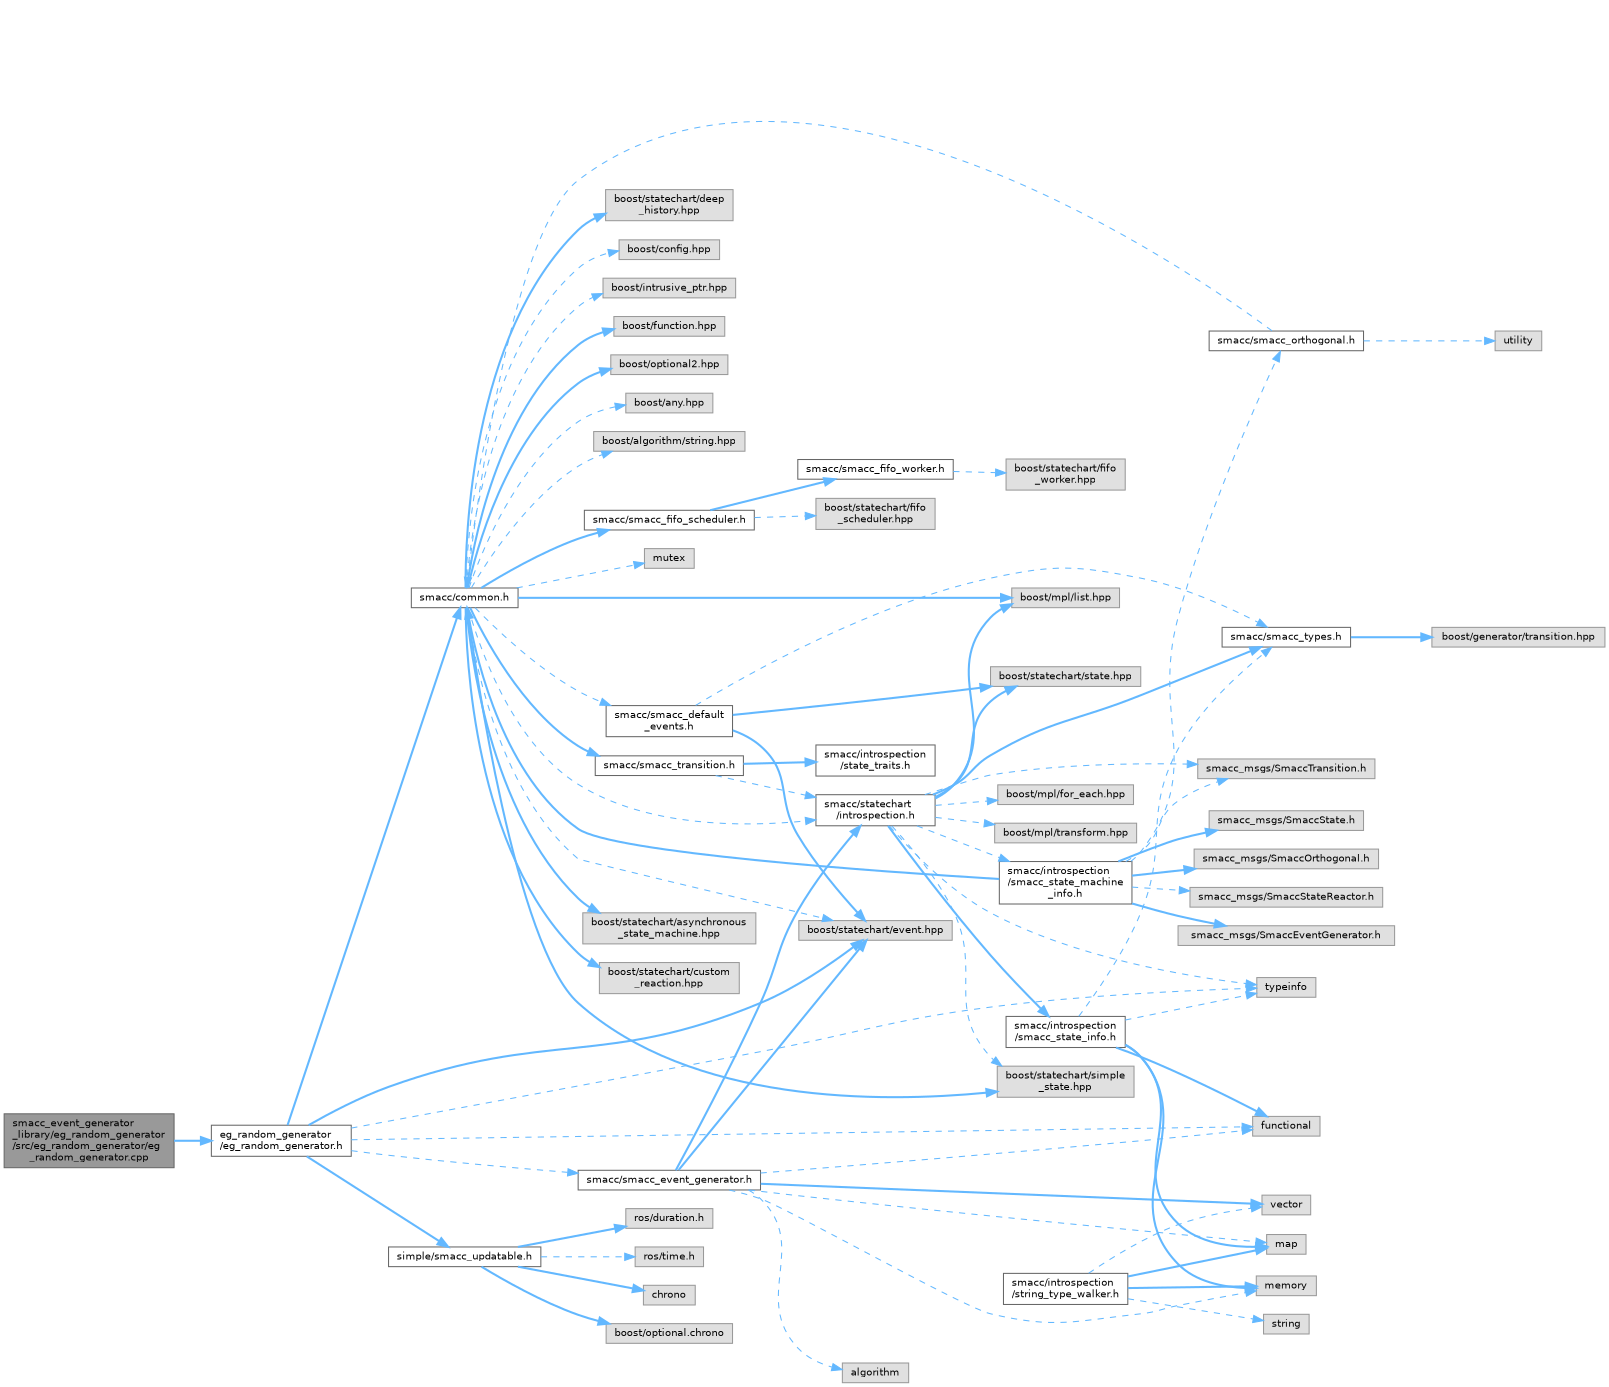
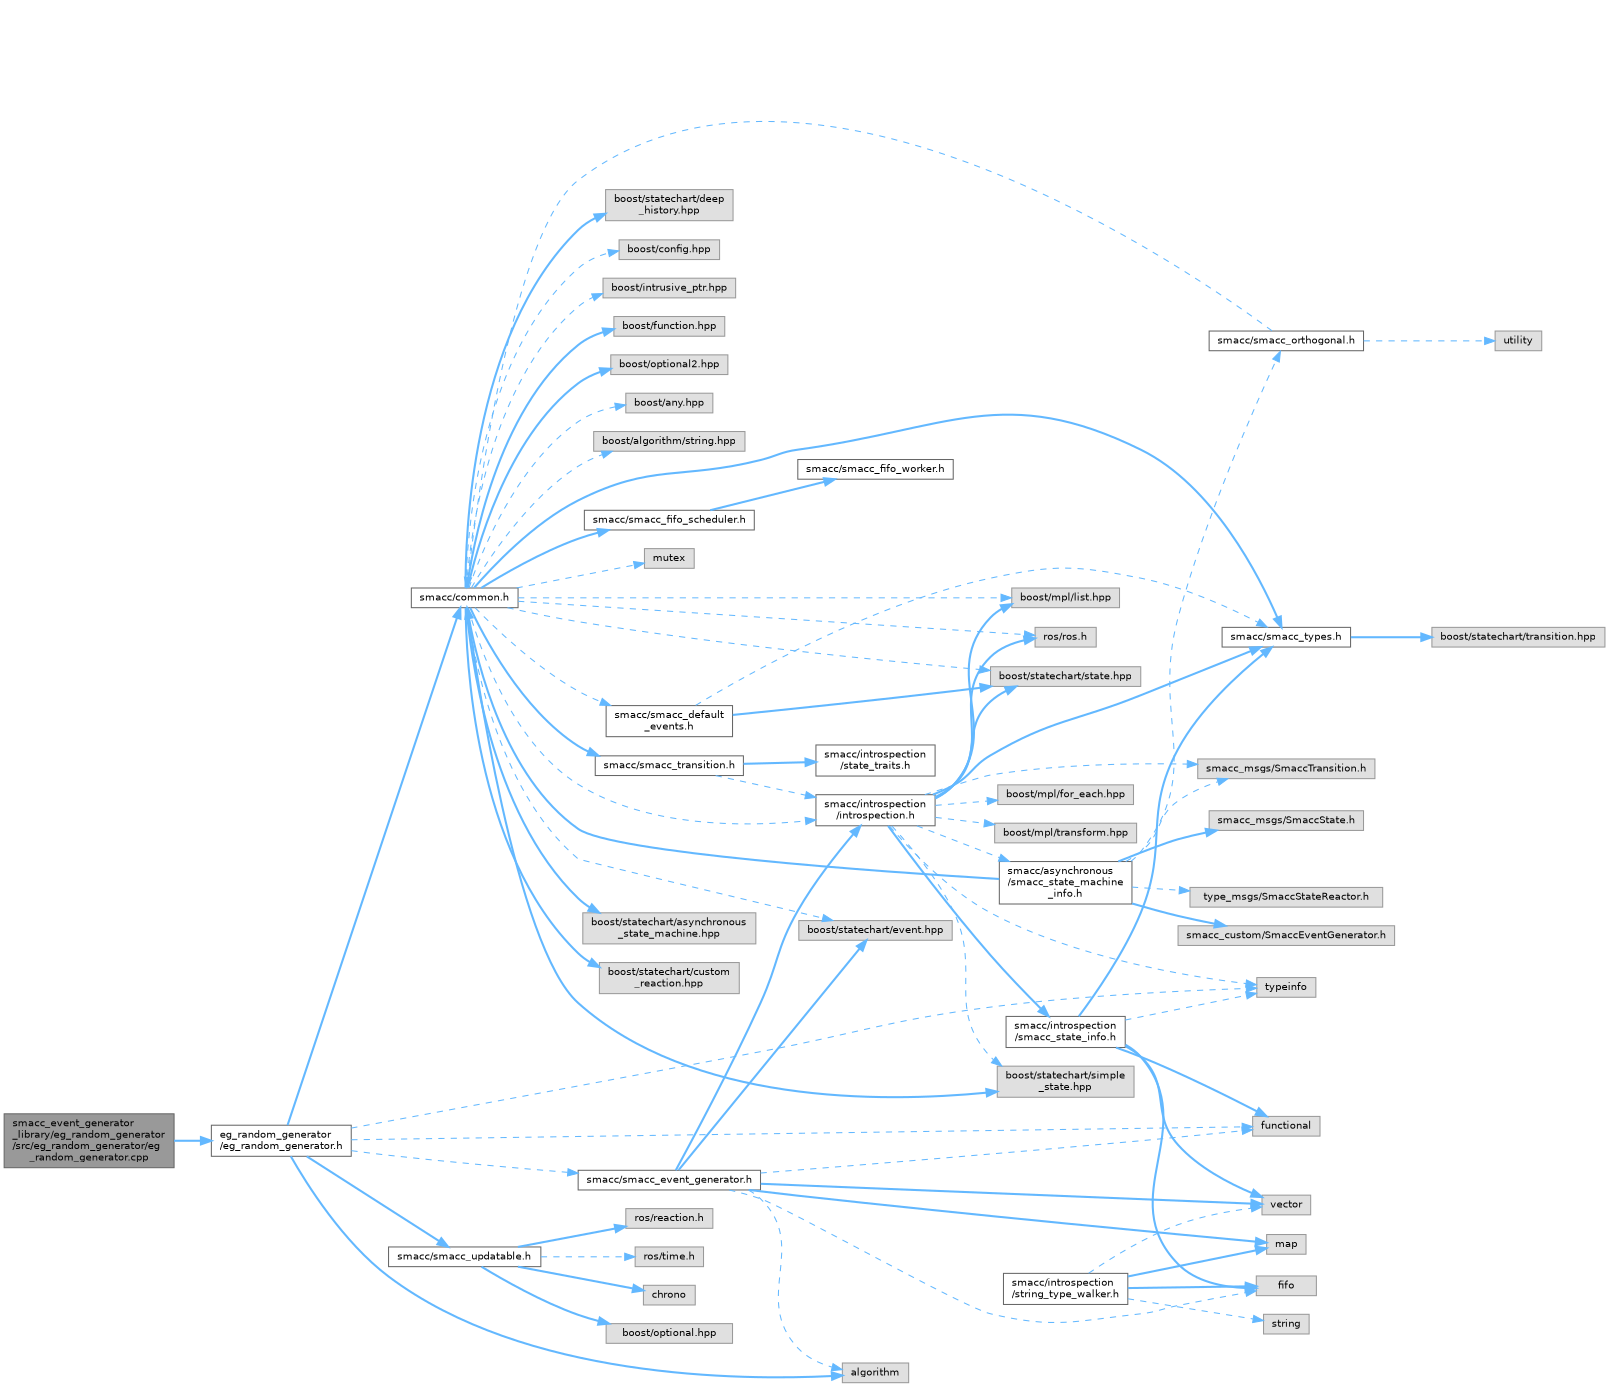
none -> (900, 431)
(1066, 475) -> none
(876, 514) -> none
(760, 598) -> (760, 598)
none -> (1066, 637)
(1518, 637) -> (1518, 637)
none -> (743, 645)
(1159, 806) -> (1159, 806)
(876, 810) -> (876, 810)
(789, 815) -> none
(1286, 859) -> none
(1066, 883) -> (1066, 883)
(1286, 897) -> (1286, 897)
(1286, 936) -> (1286, 936)
(585, 1047) -> (526, 1343)
(1169, 1212) -> (1179, 1146)
(1002, 1217) -> (1002, 1217)
(669, 1218) -> (669, 1218)
(465, 1257) -> (465, 1257)
(1286, 1286) -> (1286, 1286)
(669, 1333) -> (669, 1333)
